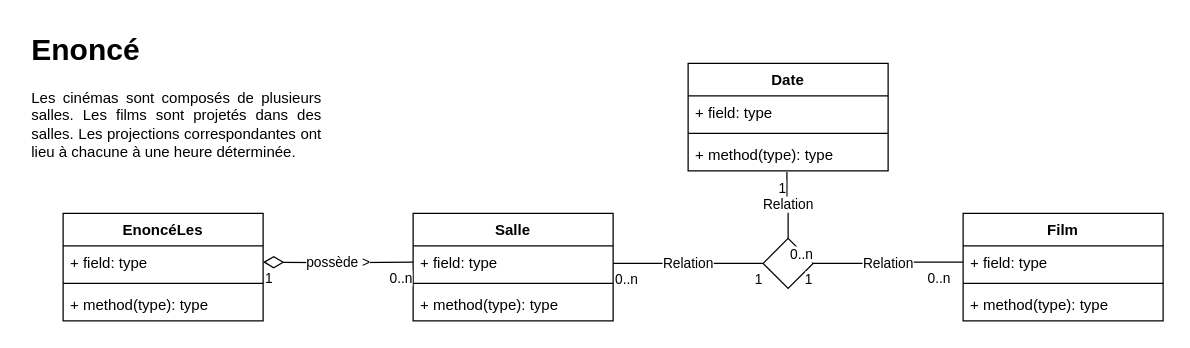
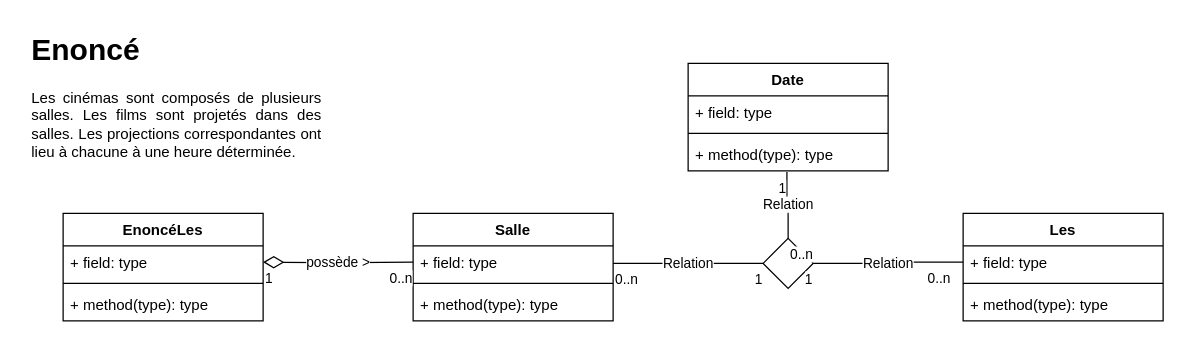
(1063, 230) -> (1063, 230)
